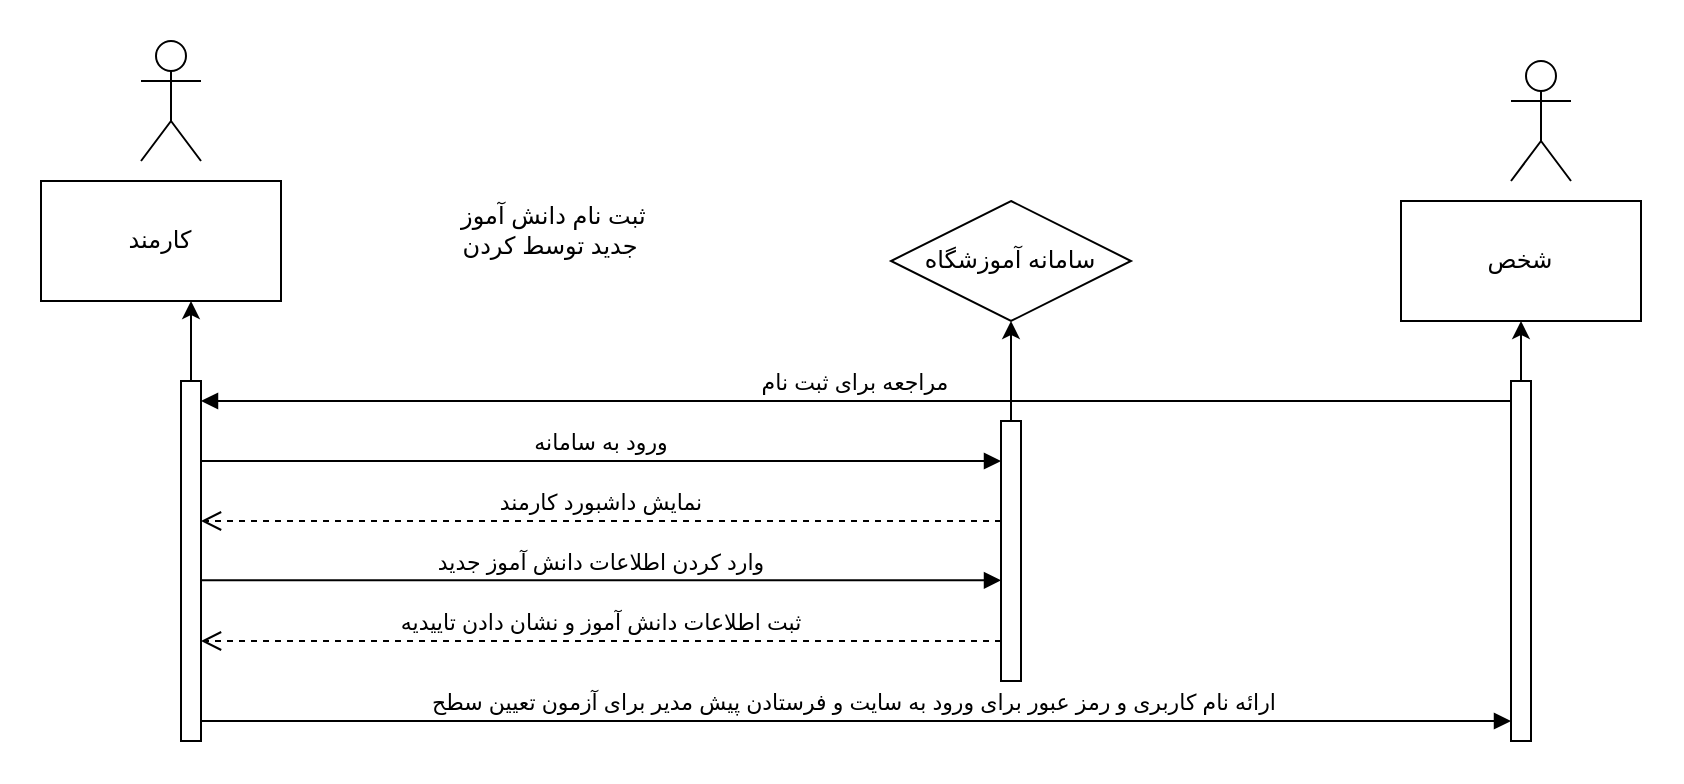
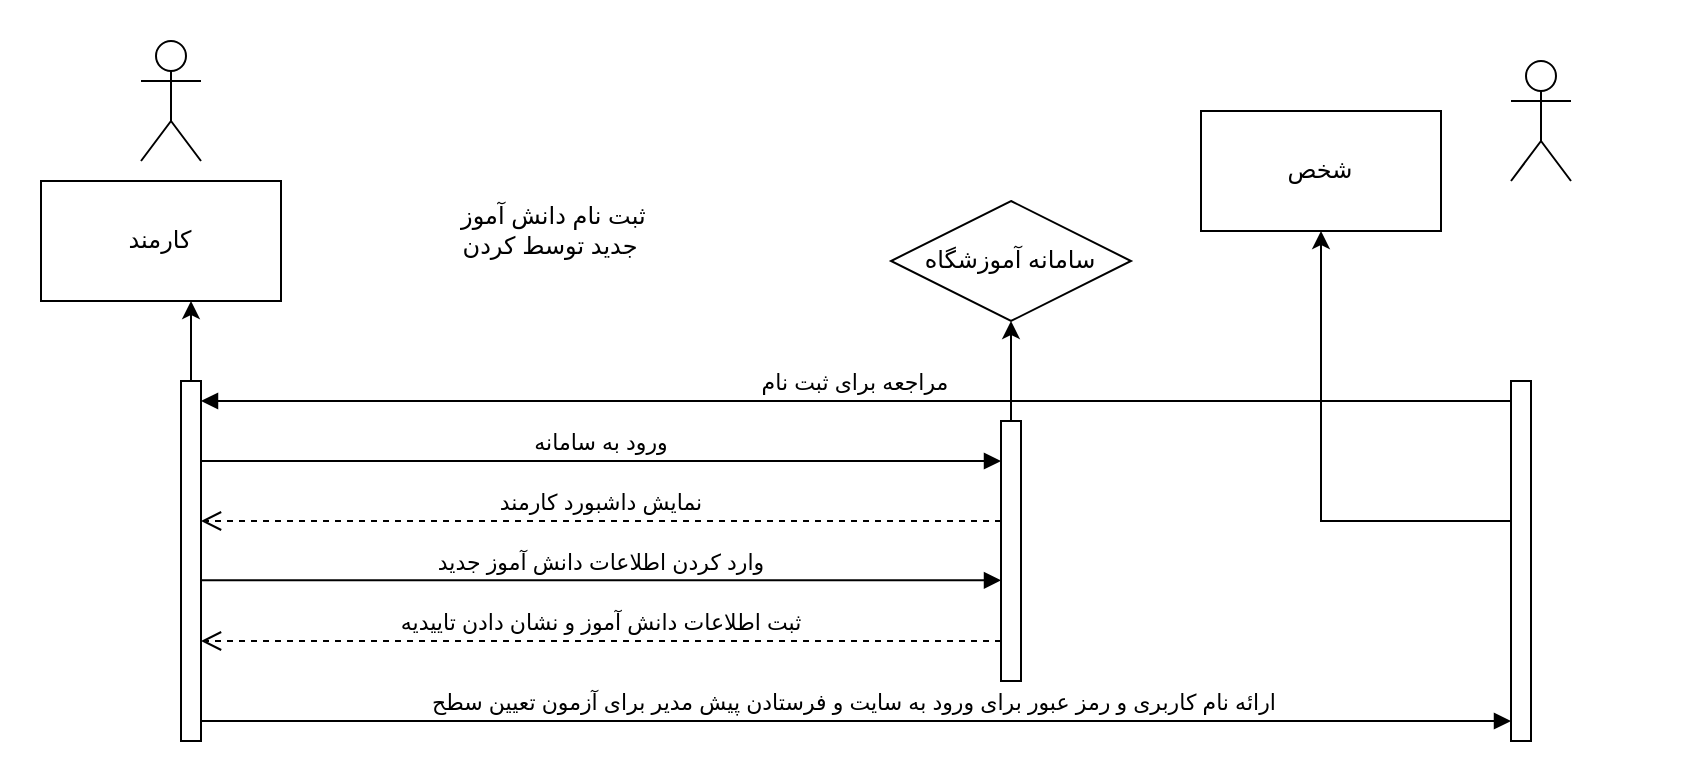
(1521, 261) -> (1321, 171)
